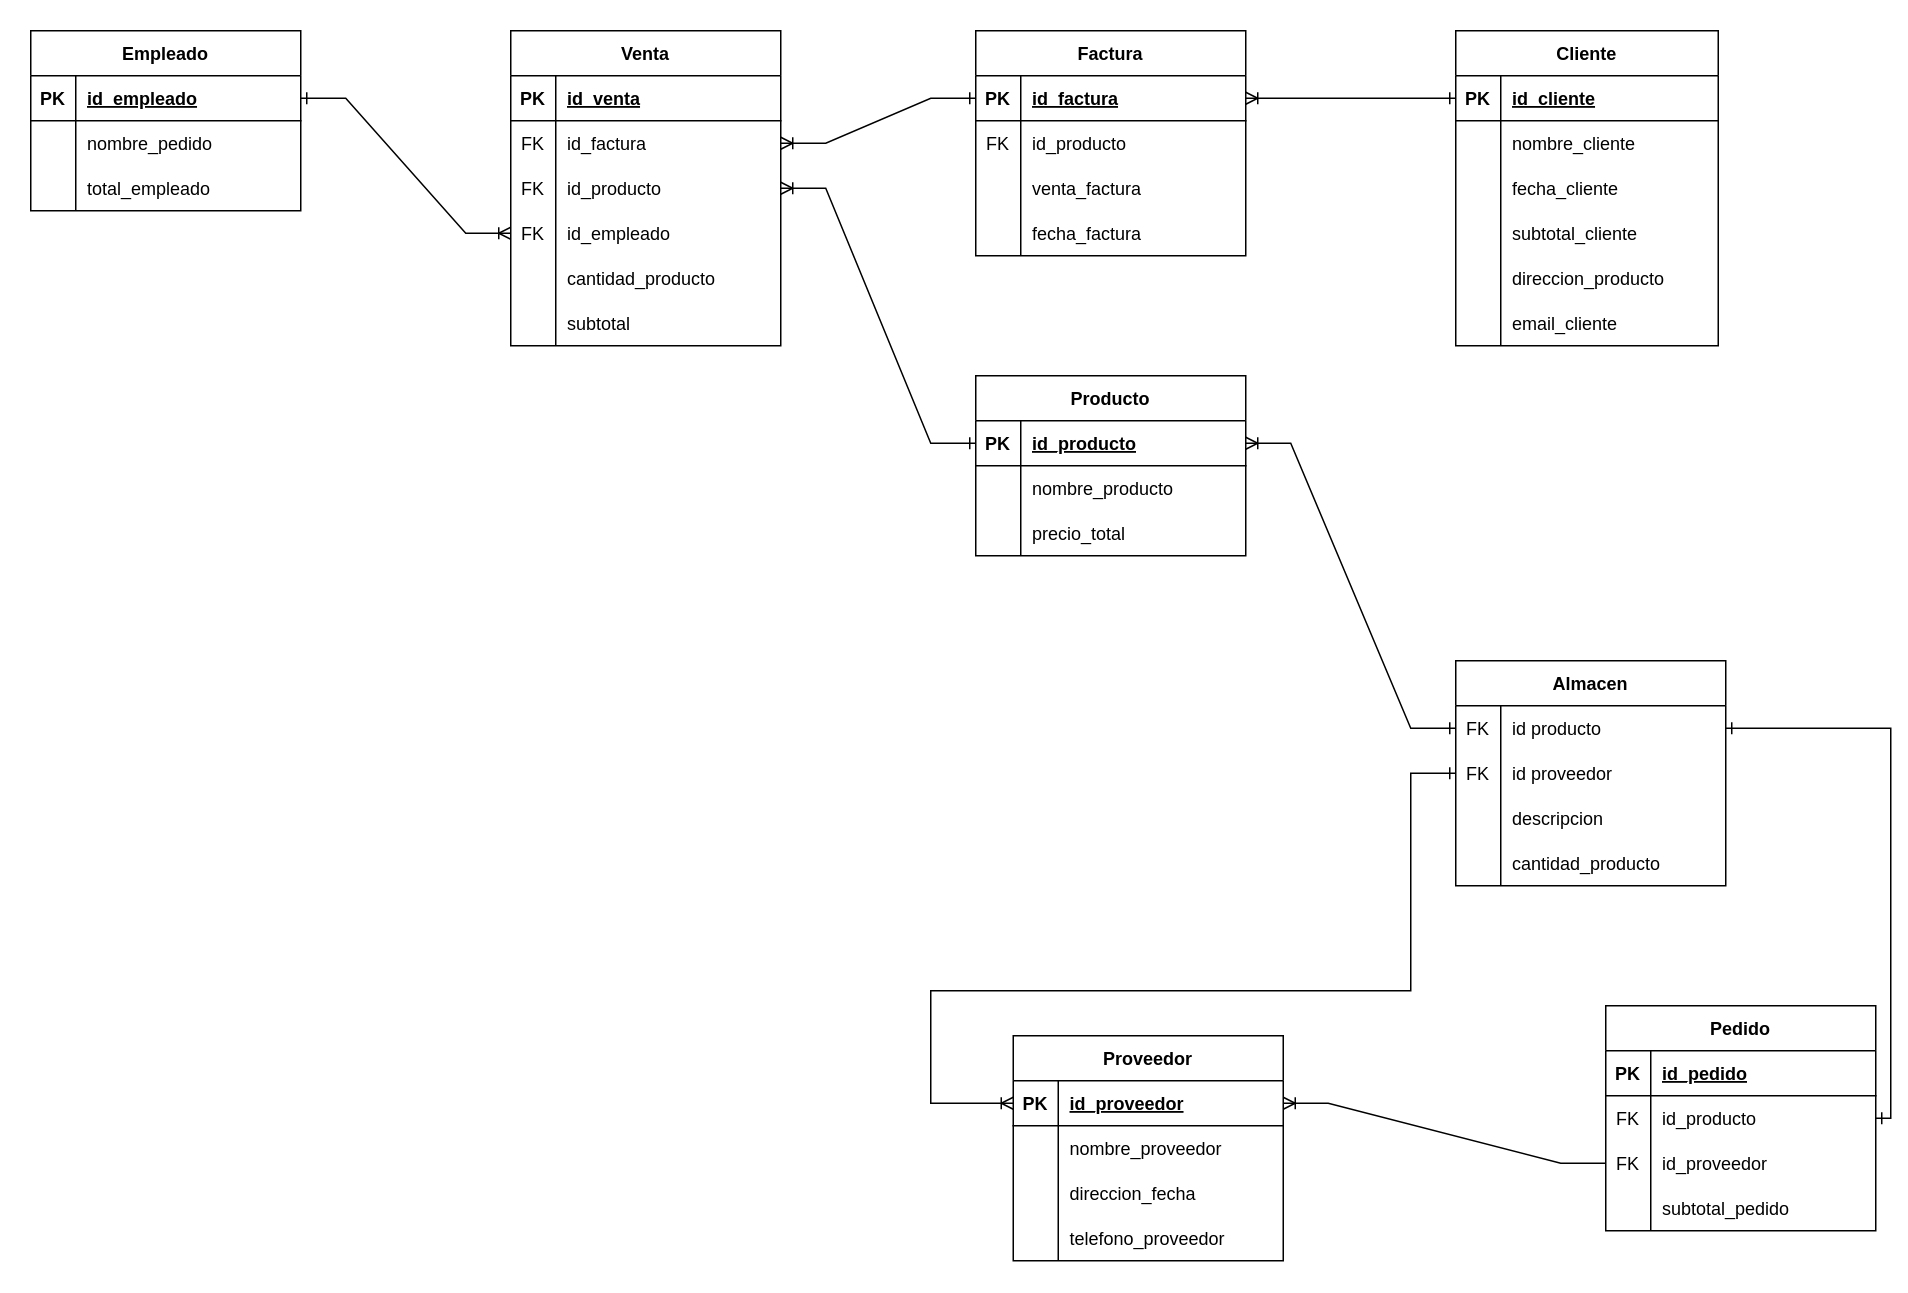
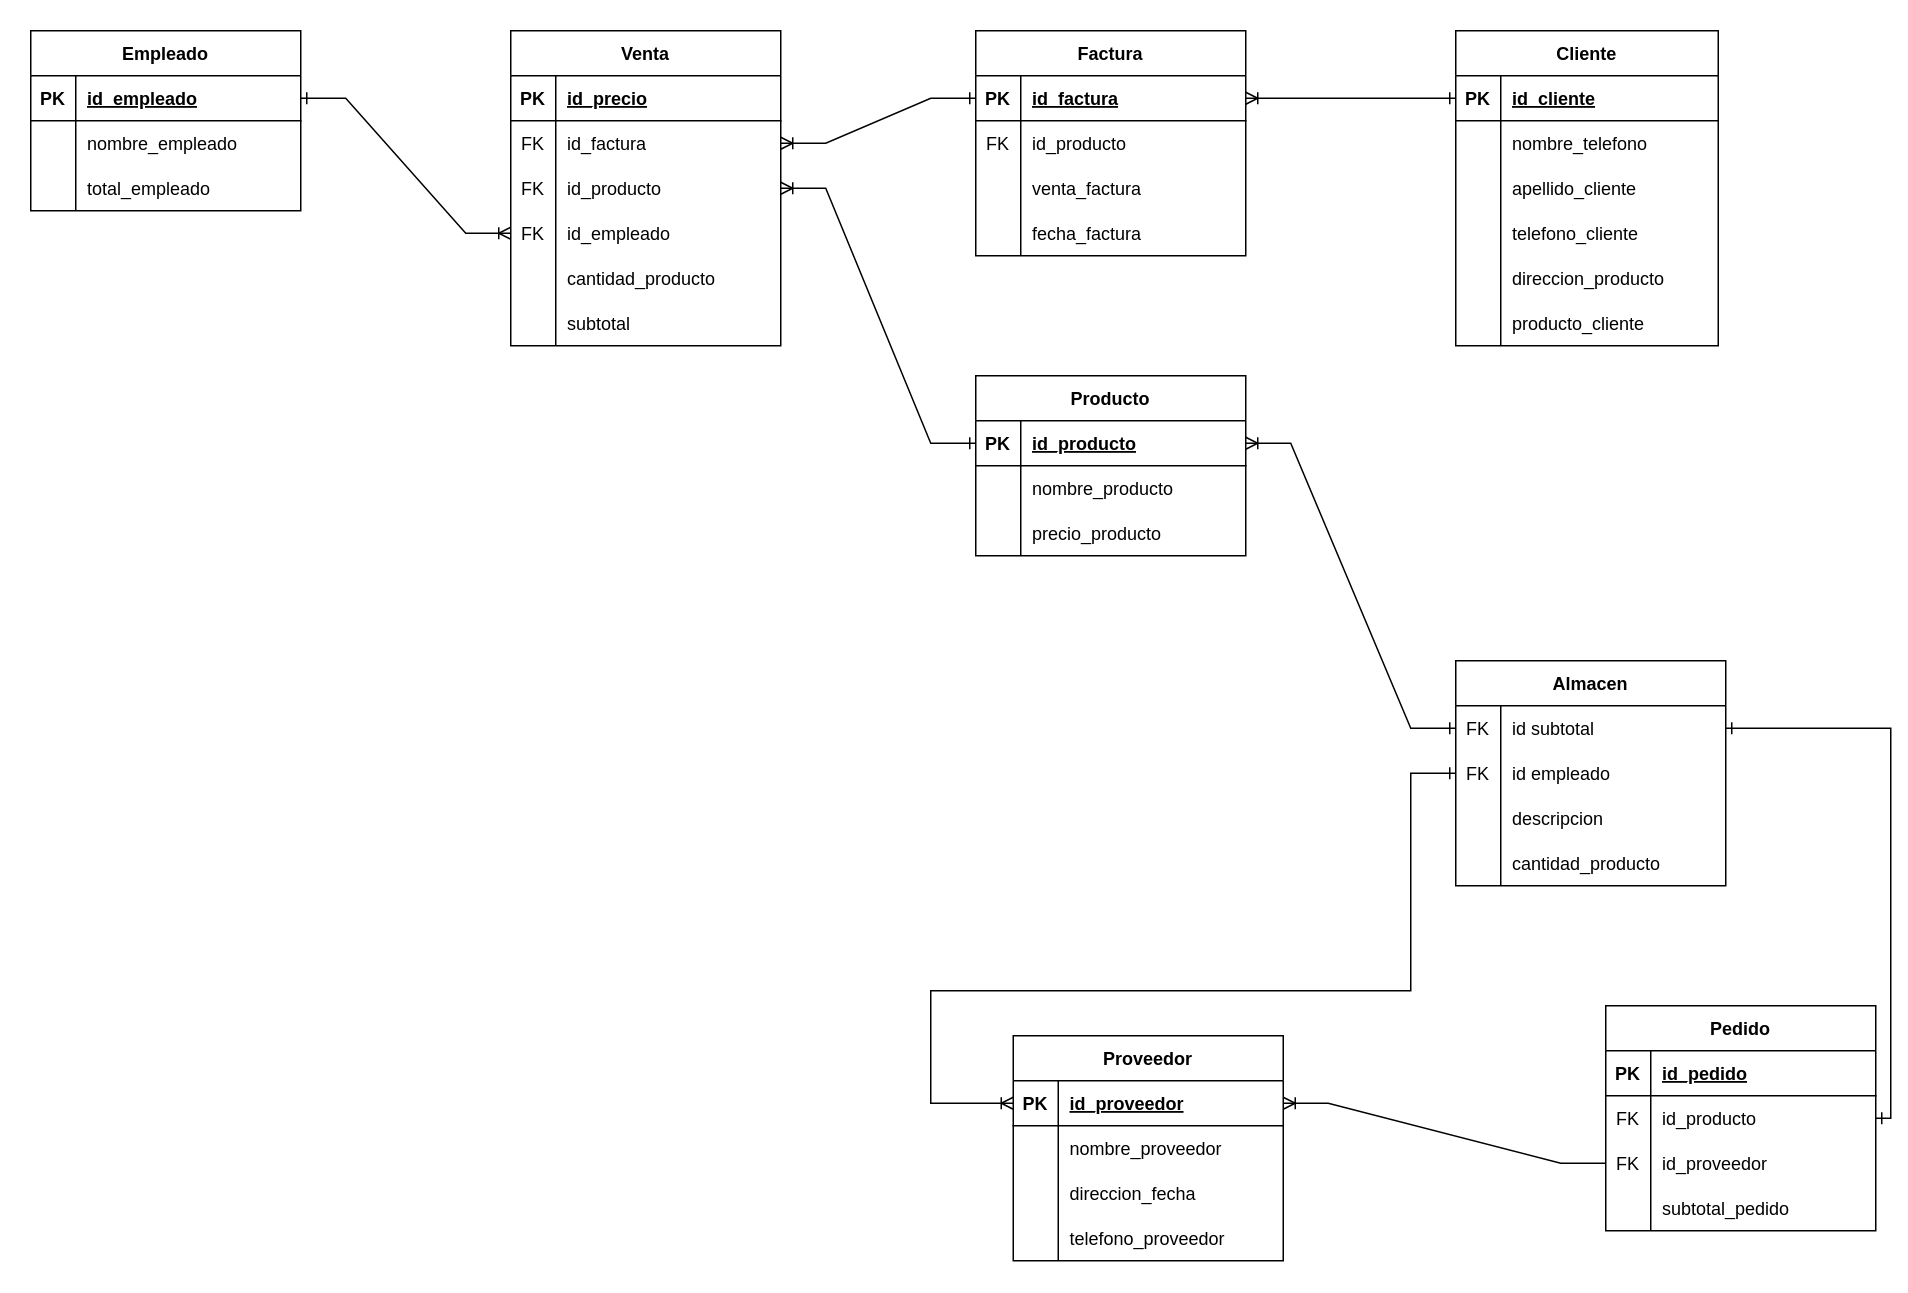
(605, 99) -> (608, 99)
(150, 144) -> (160, 144)
(1578, 144) -> (1585, 144)
(1573, 189) -> (1581, 189)
(1586, 234) -> (1586, 234)
(1568, 324) -> (1588, 324)
(1088, 534) -> (1105, 534)
(1563, 729) -> (1560, 729)
(1568, 774) -> (1560, 774)
